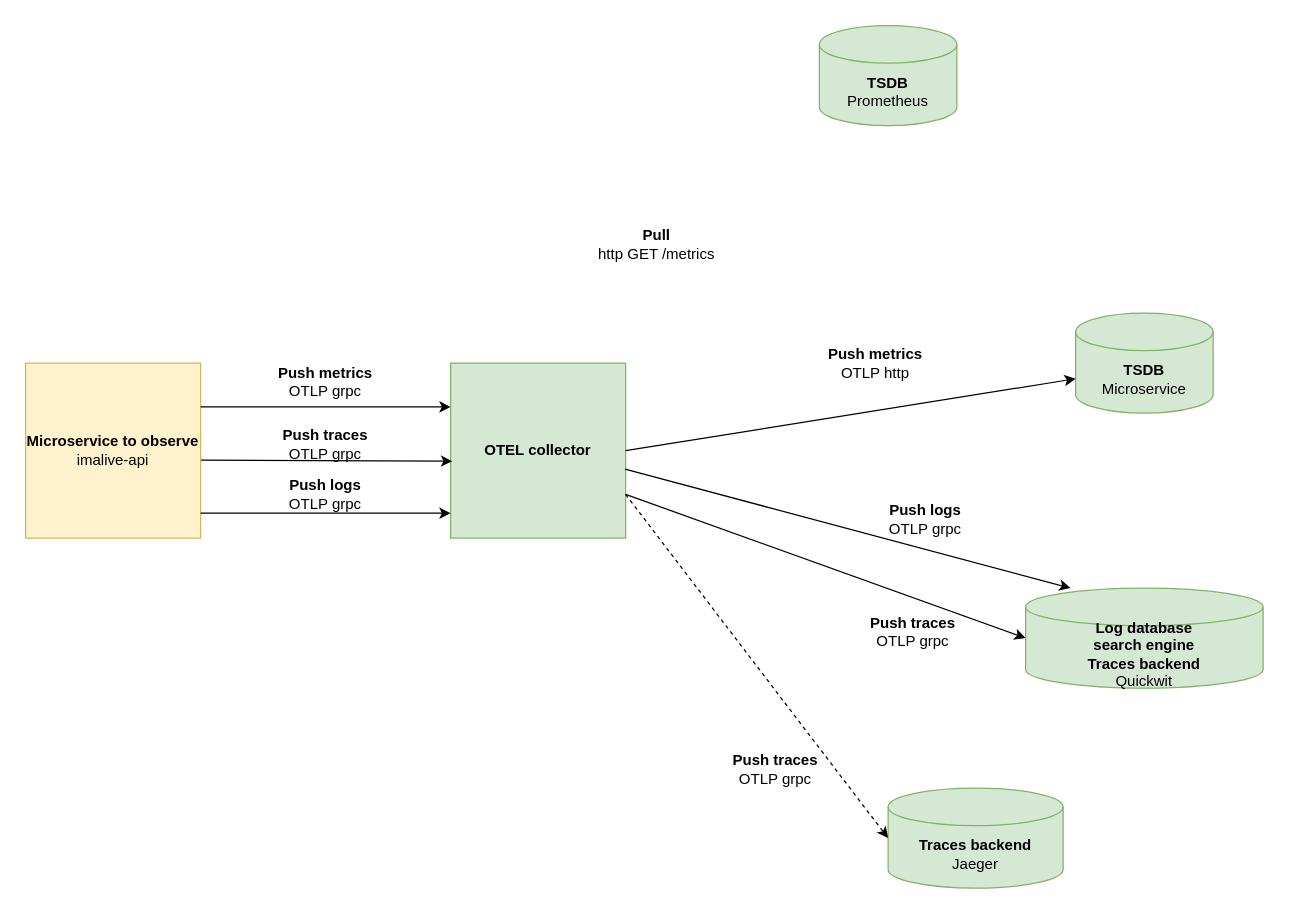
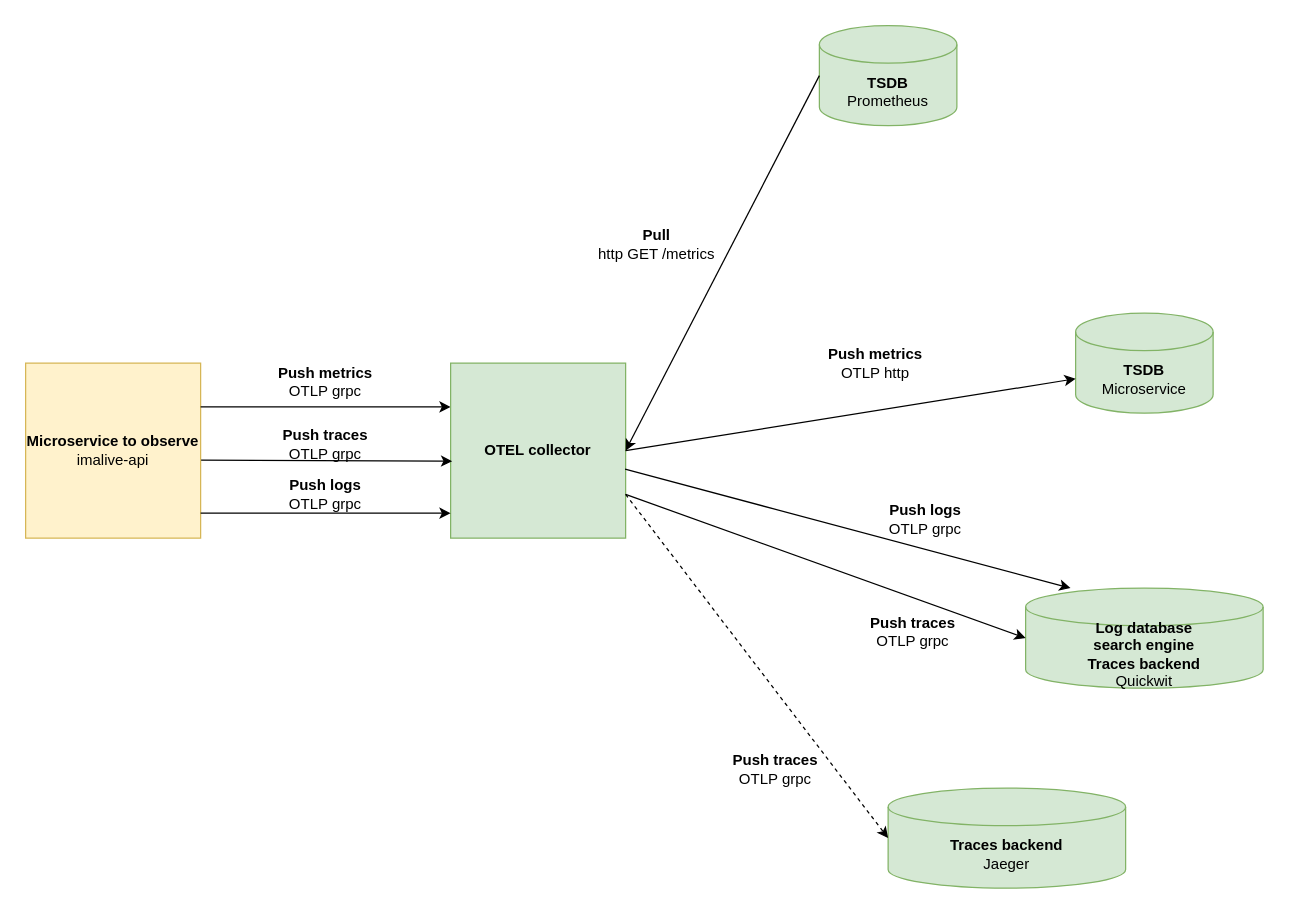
none -> (724, 260)
(976, 838) -> (1007, 838)
